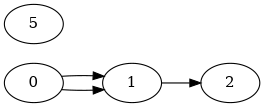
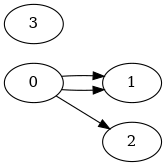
(34, 24) -> (34, 24)
(176, 83) -> (78, 110)
